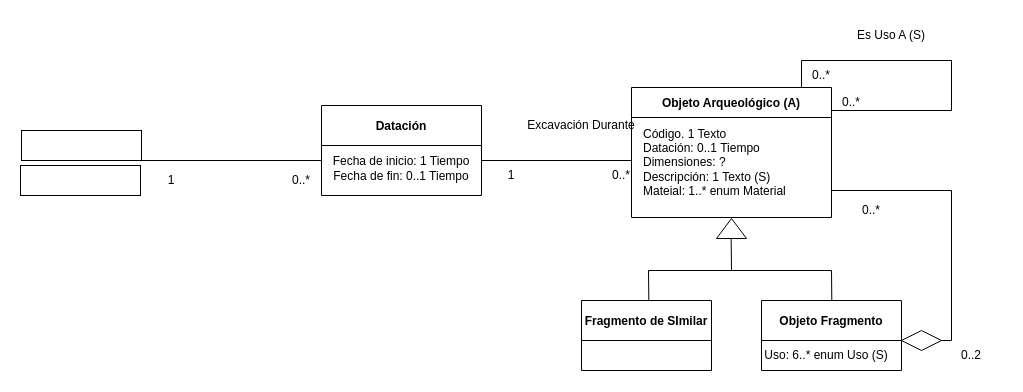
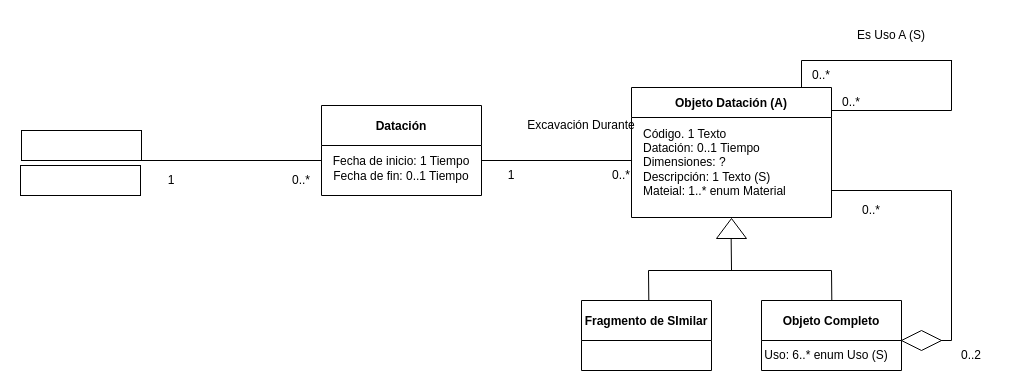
(731, 103) -> (731, 103)
(831, 321) -> (831, 321)
